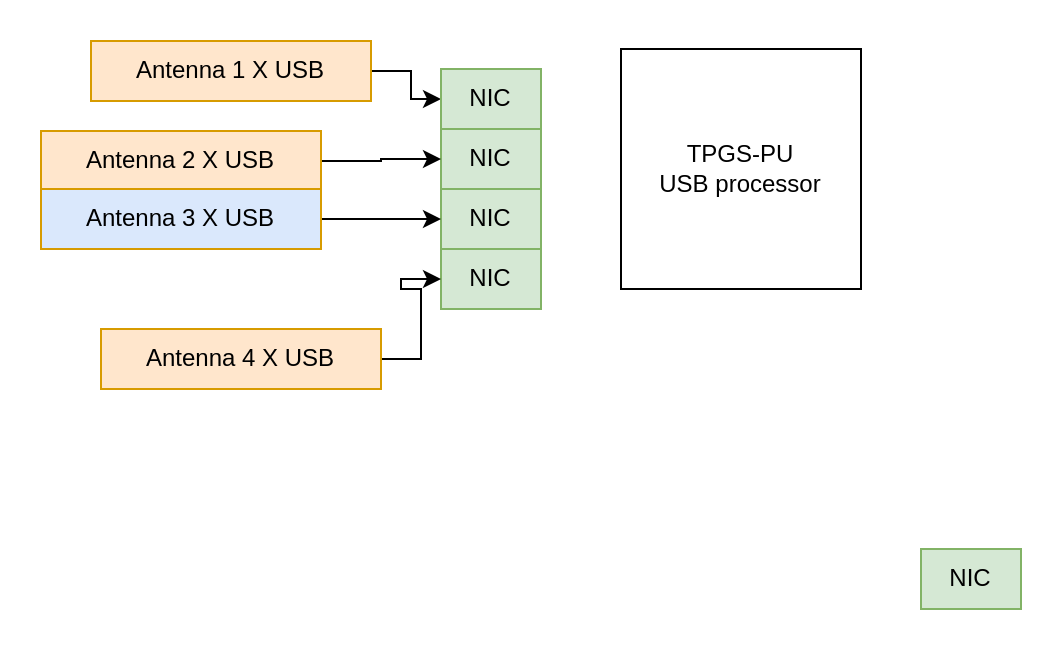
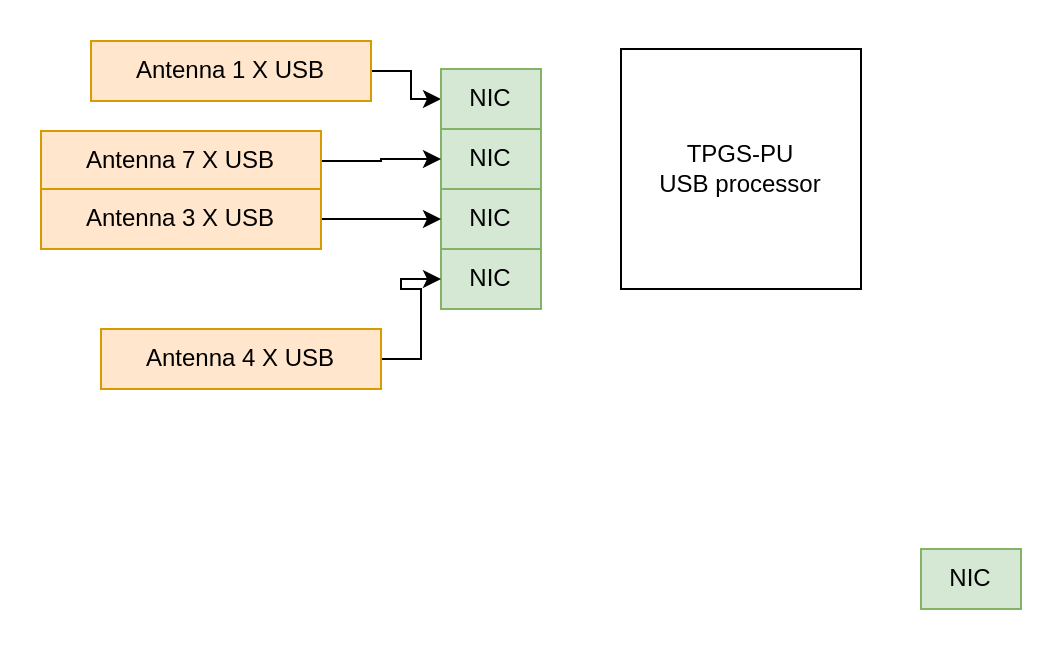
(181, 161) -> (181, 161)
(181, 219) -> (181, 219)
